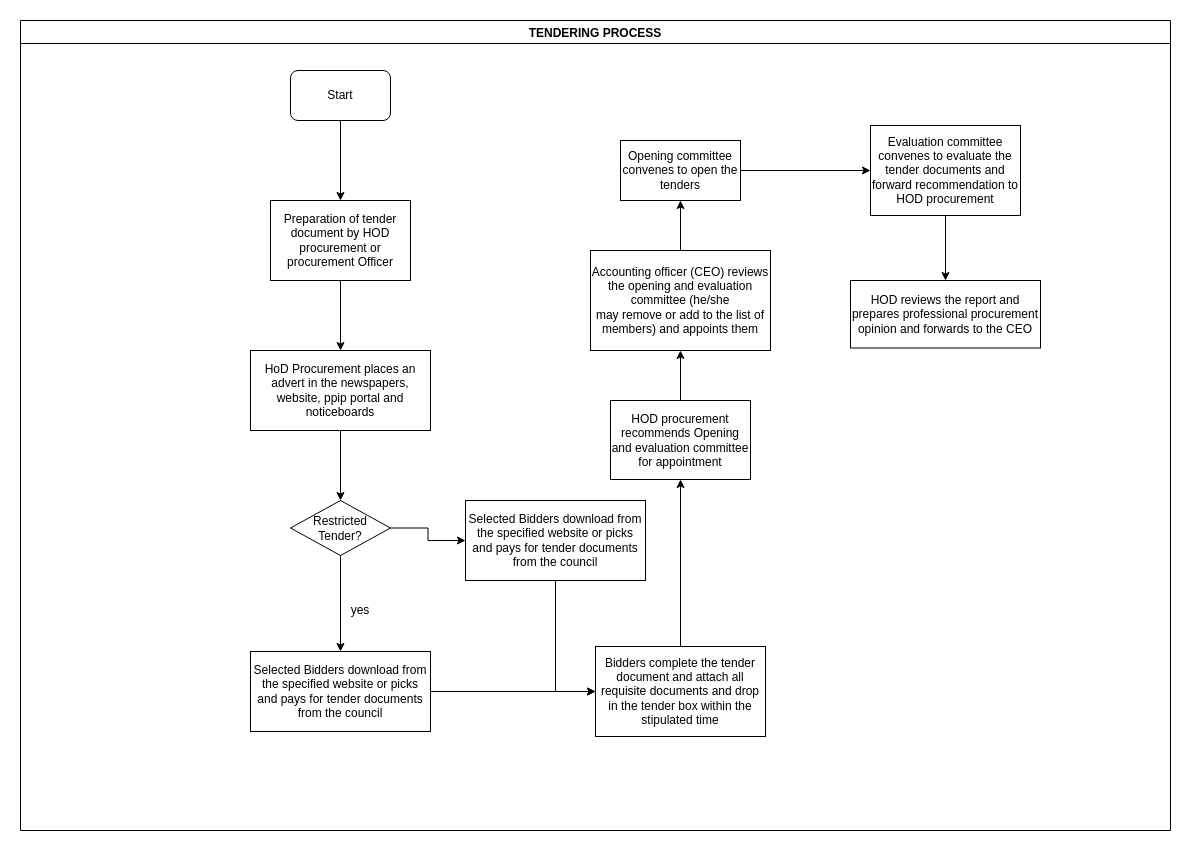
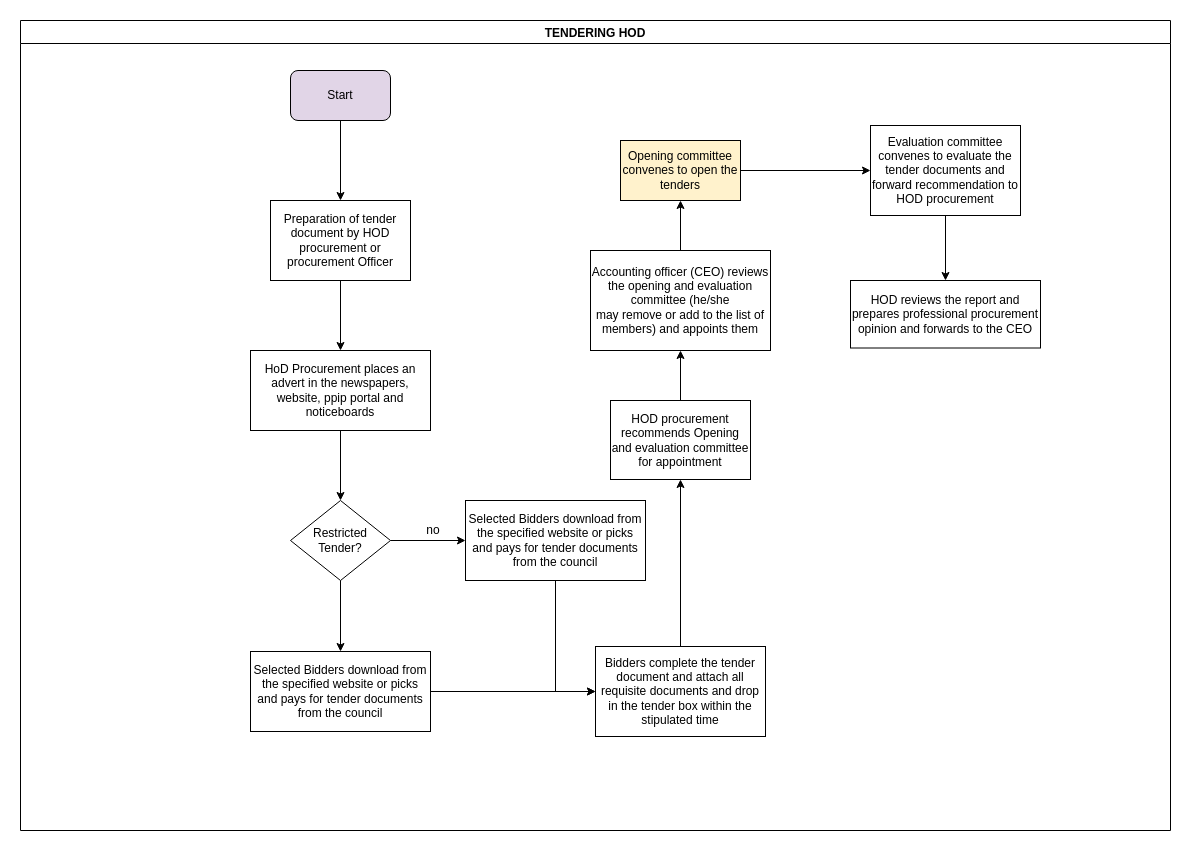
(595, 33) -> (595, 33)
(341, 96) -> (341, 96)
(681, 171) -> (681, 171)
(341, 528) -> (341, 541)
none -> (434, 531)
(361, 611) -> none
